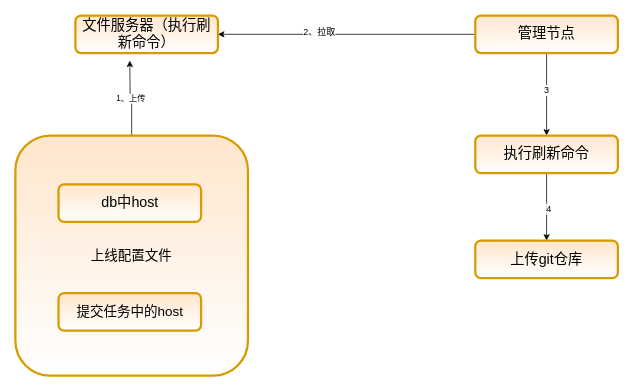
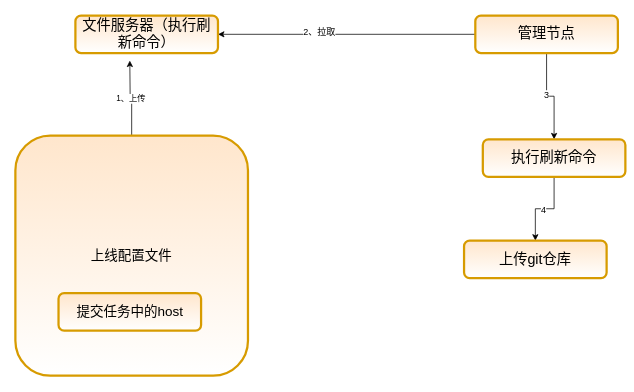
(546, 154) -> (554, 158)
(130, 203) -> none
(546, 259) -> (535, 259)
